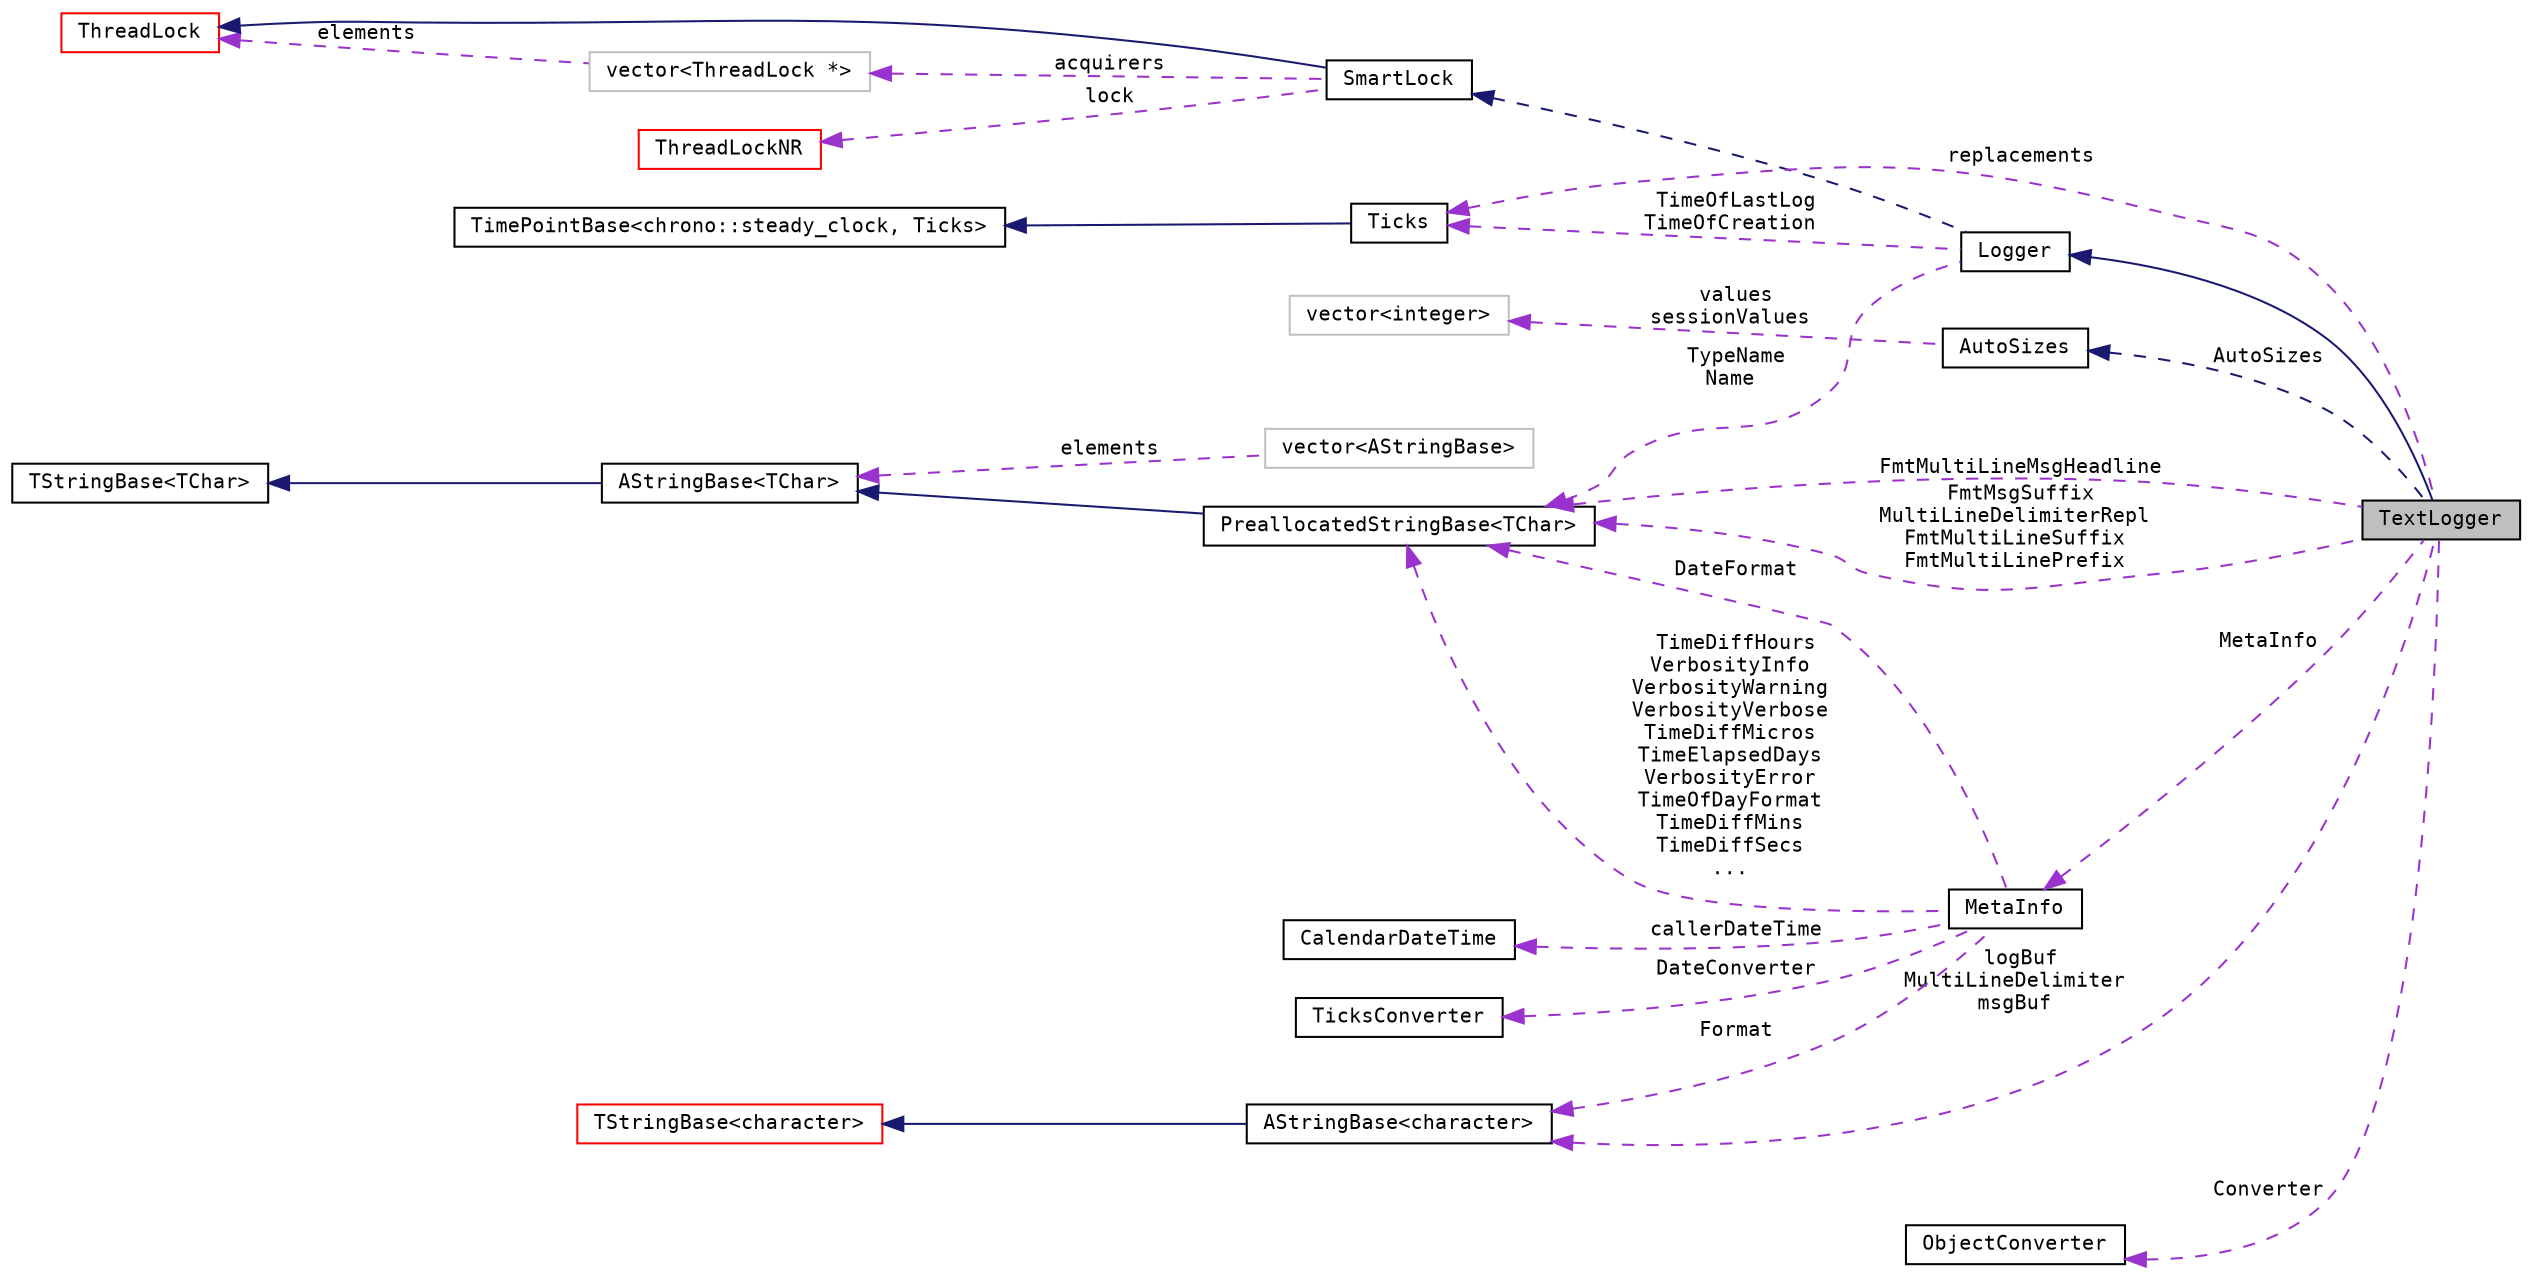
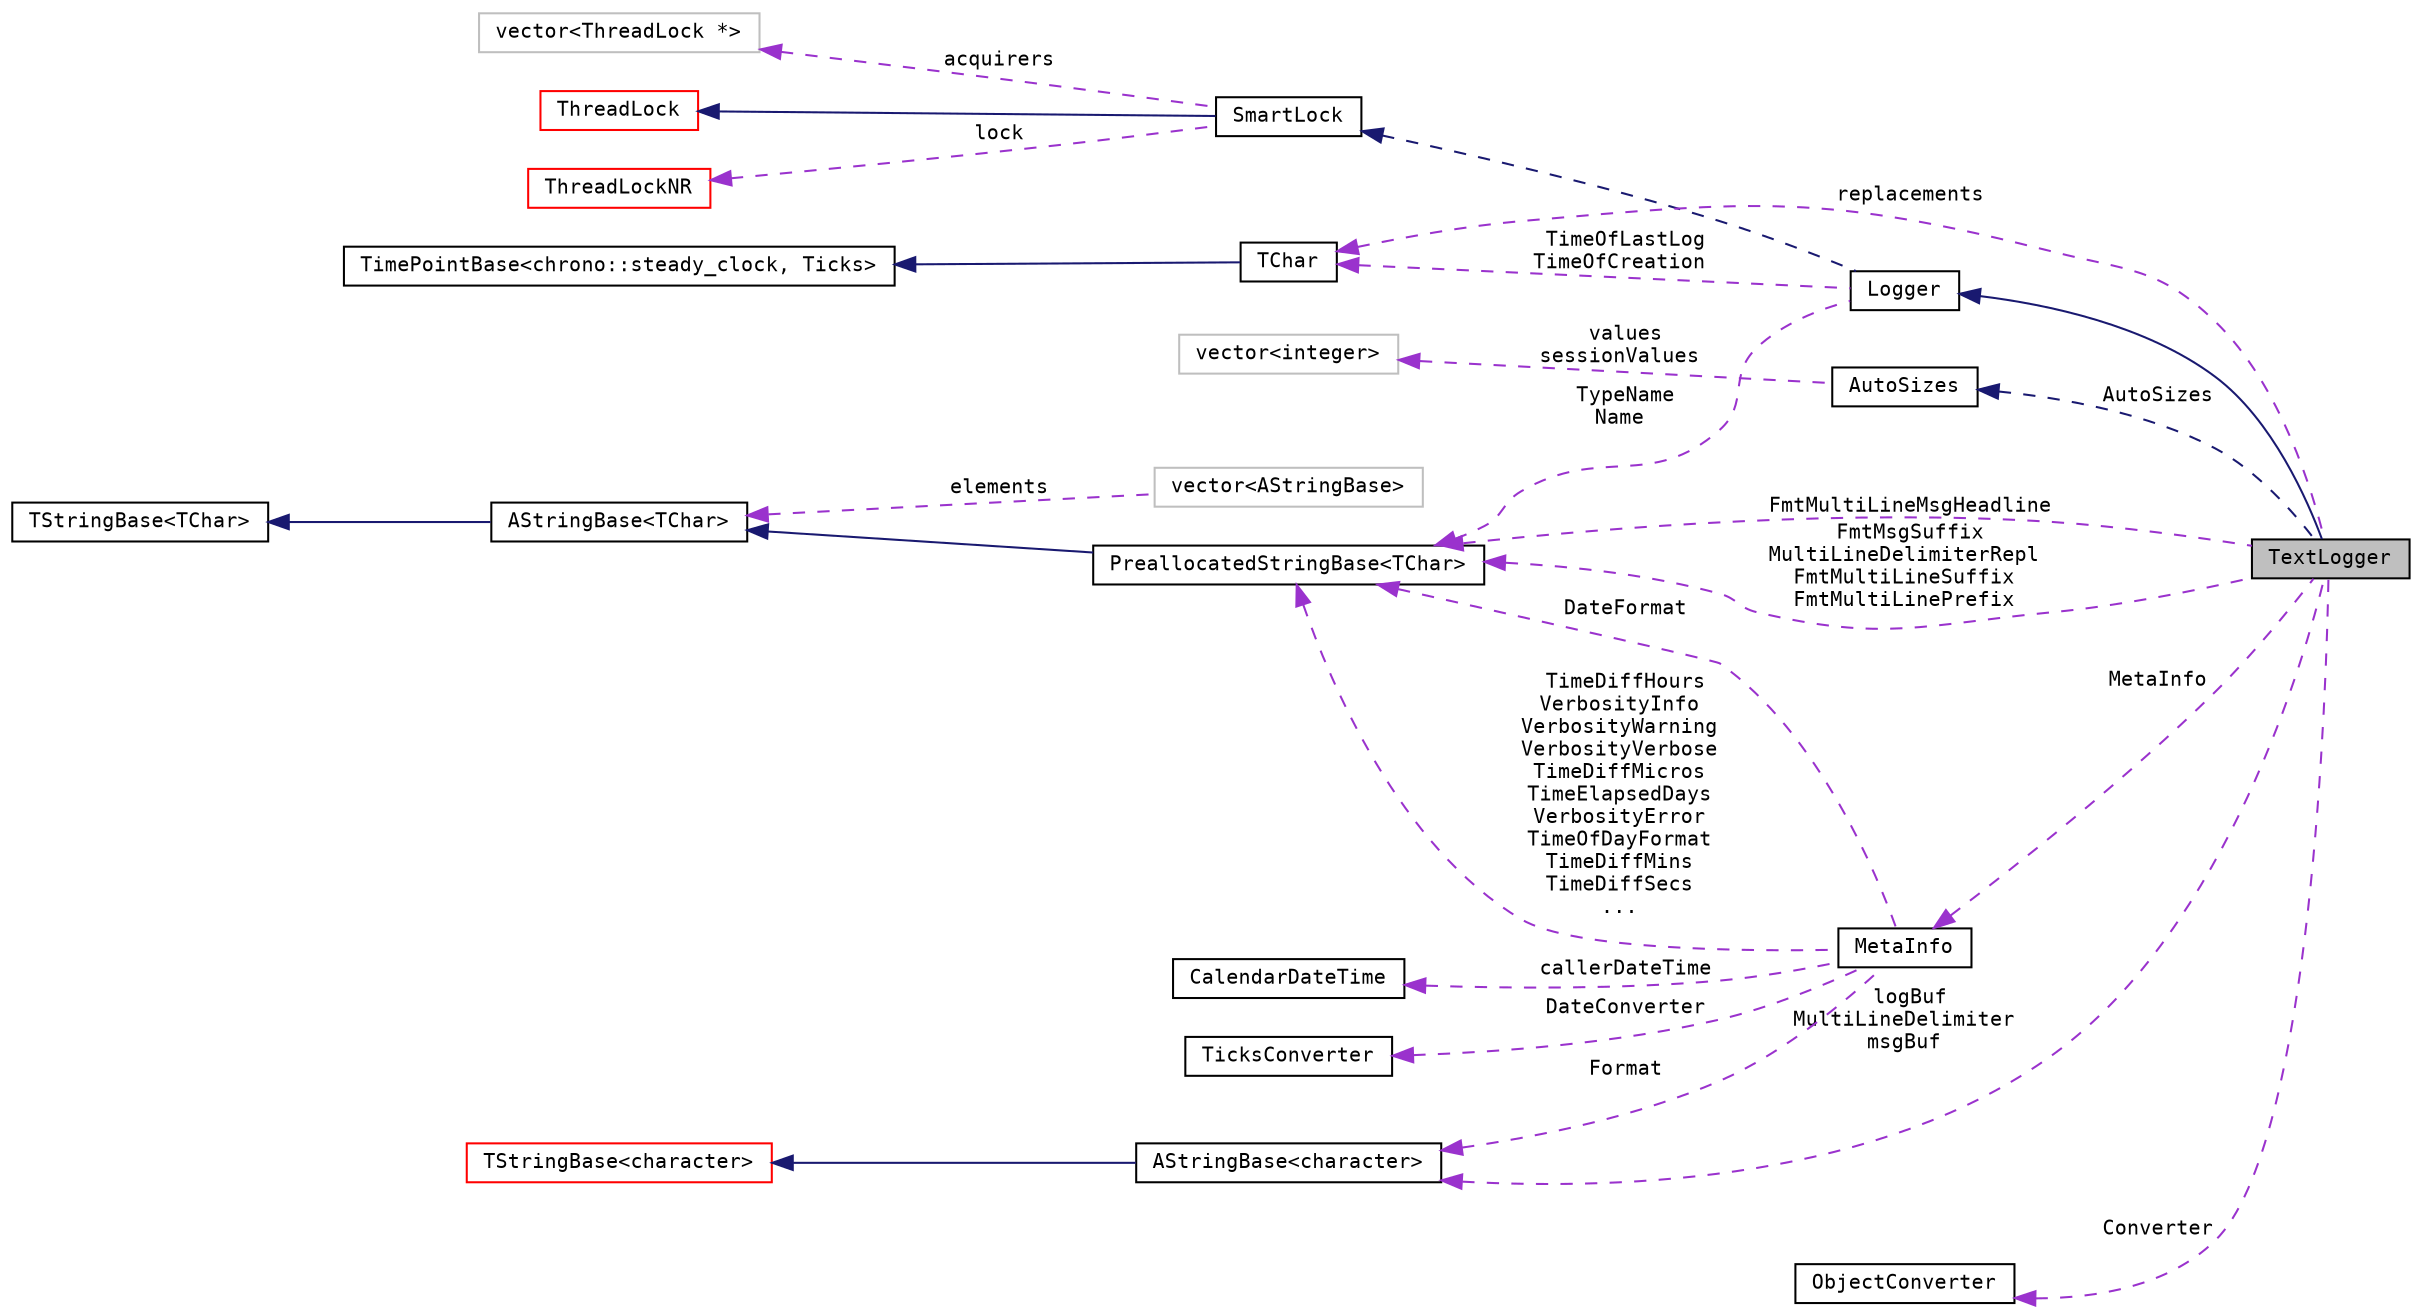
(414, 52) -> none
(1399, 223) -> (1289, 262)
